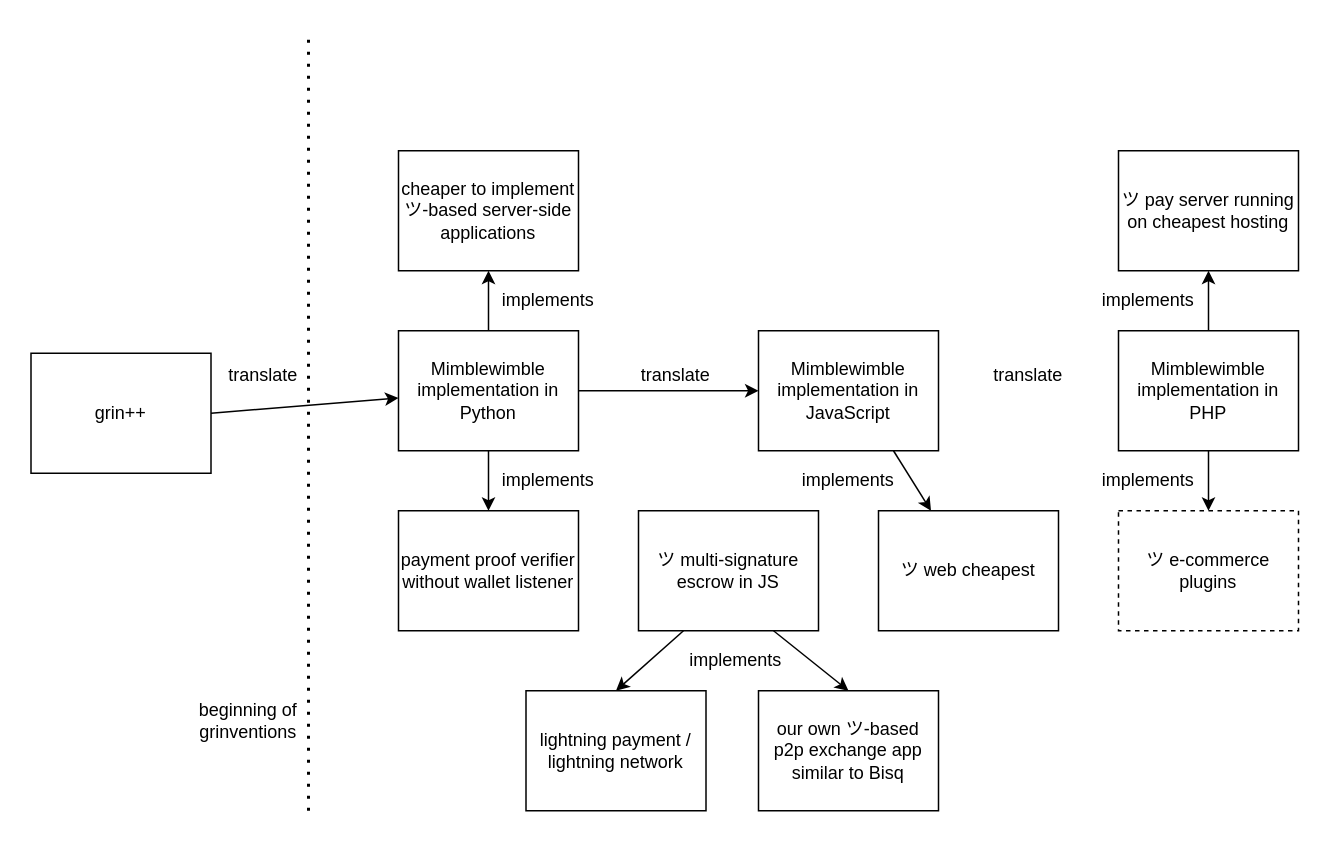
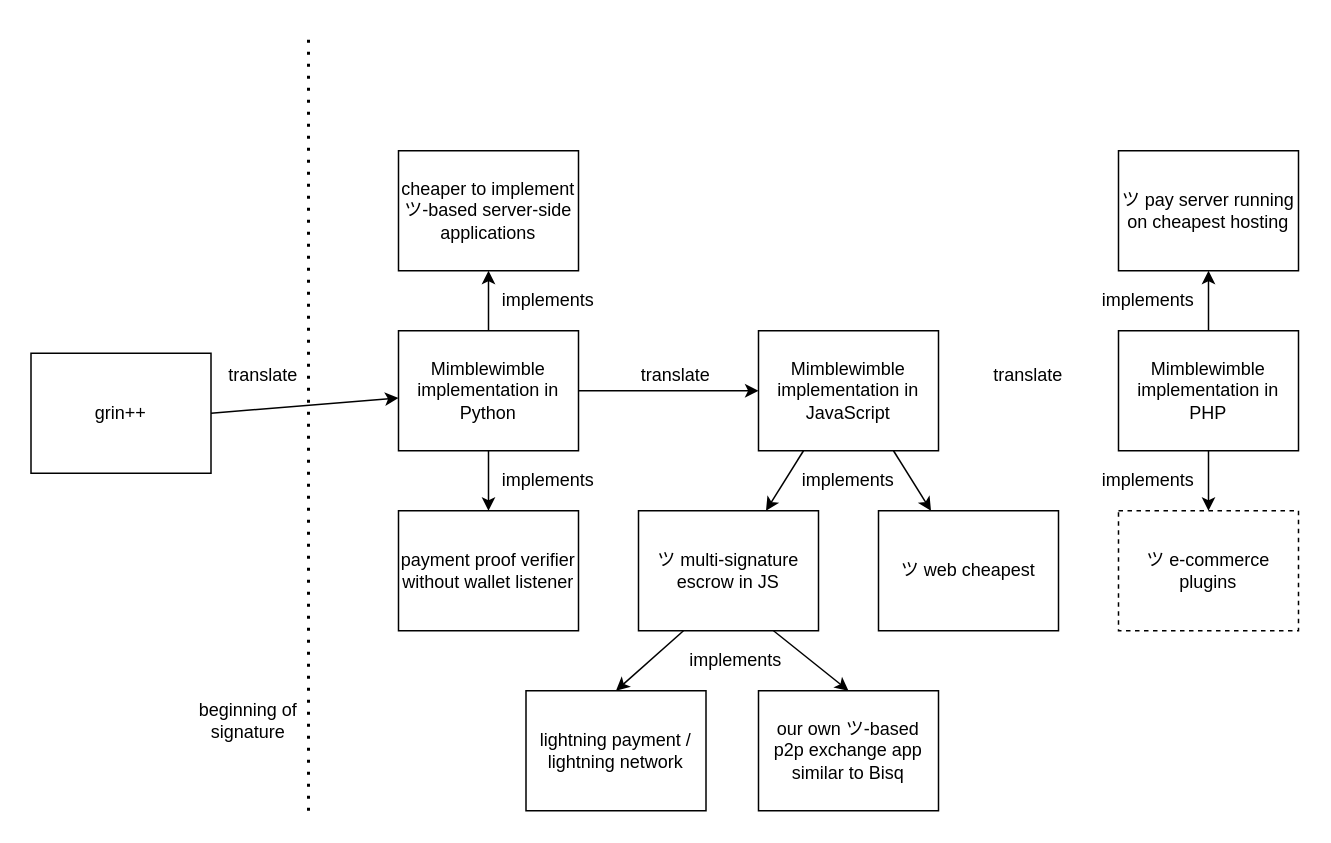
none -> (787, 476)
(248, 721) -> (248, 721)
